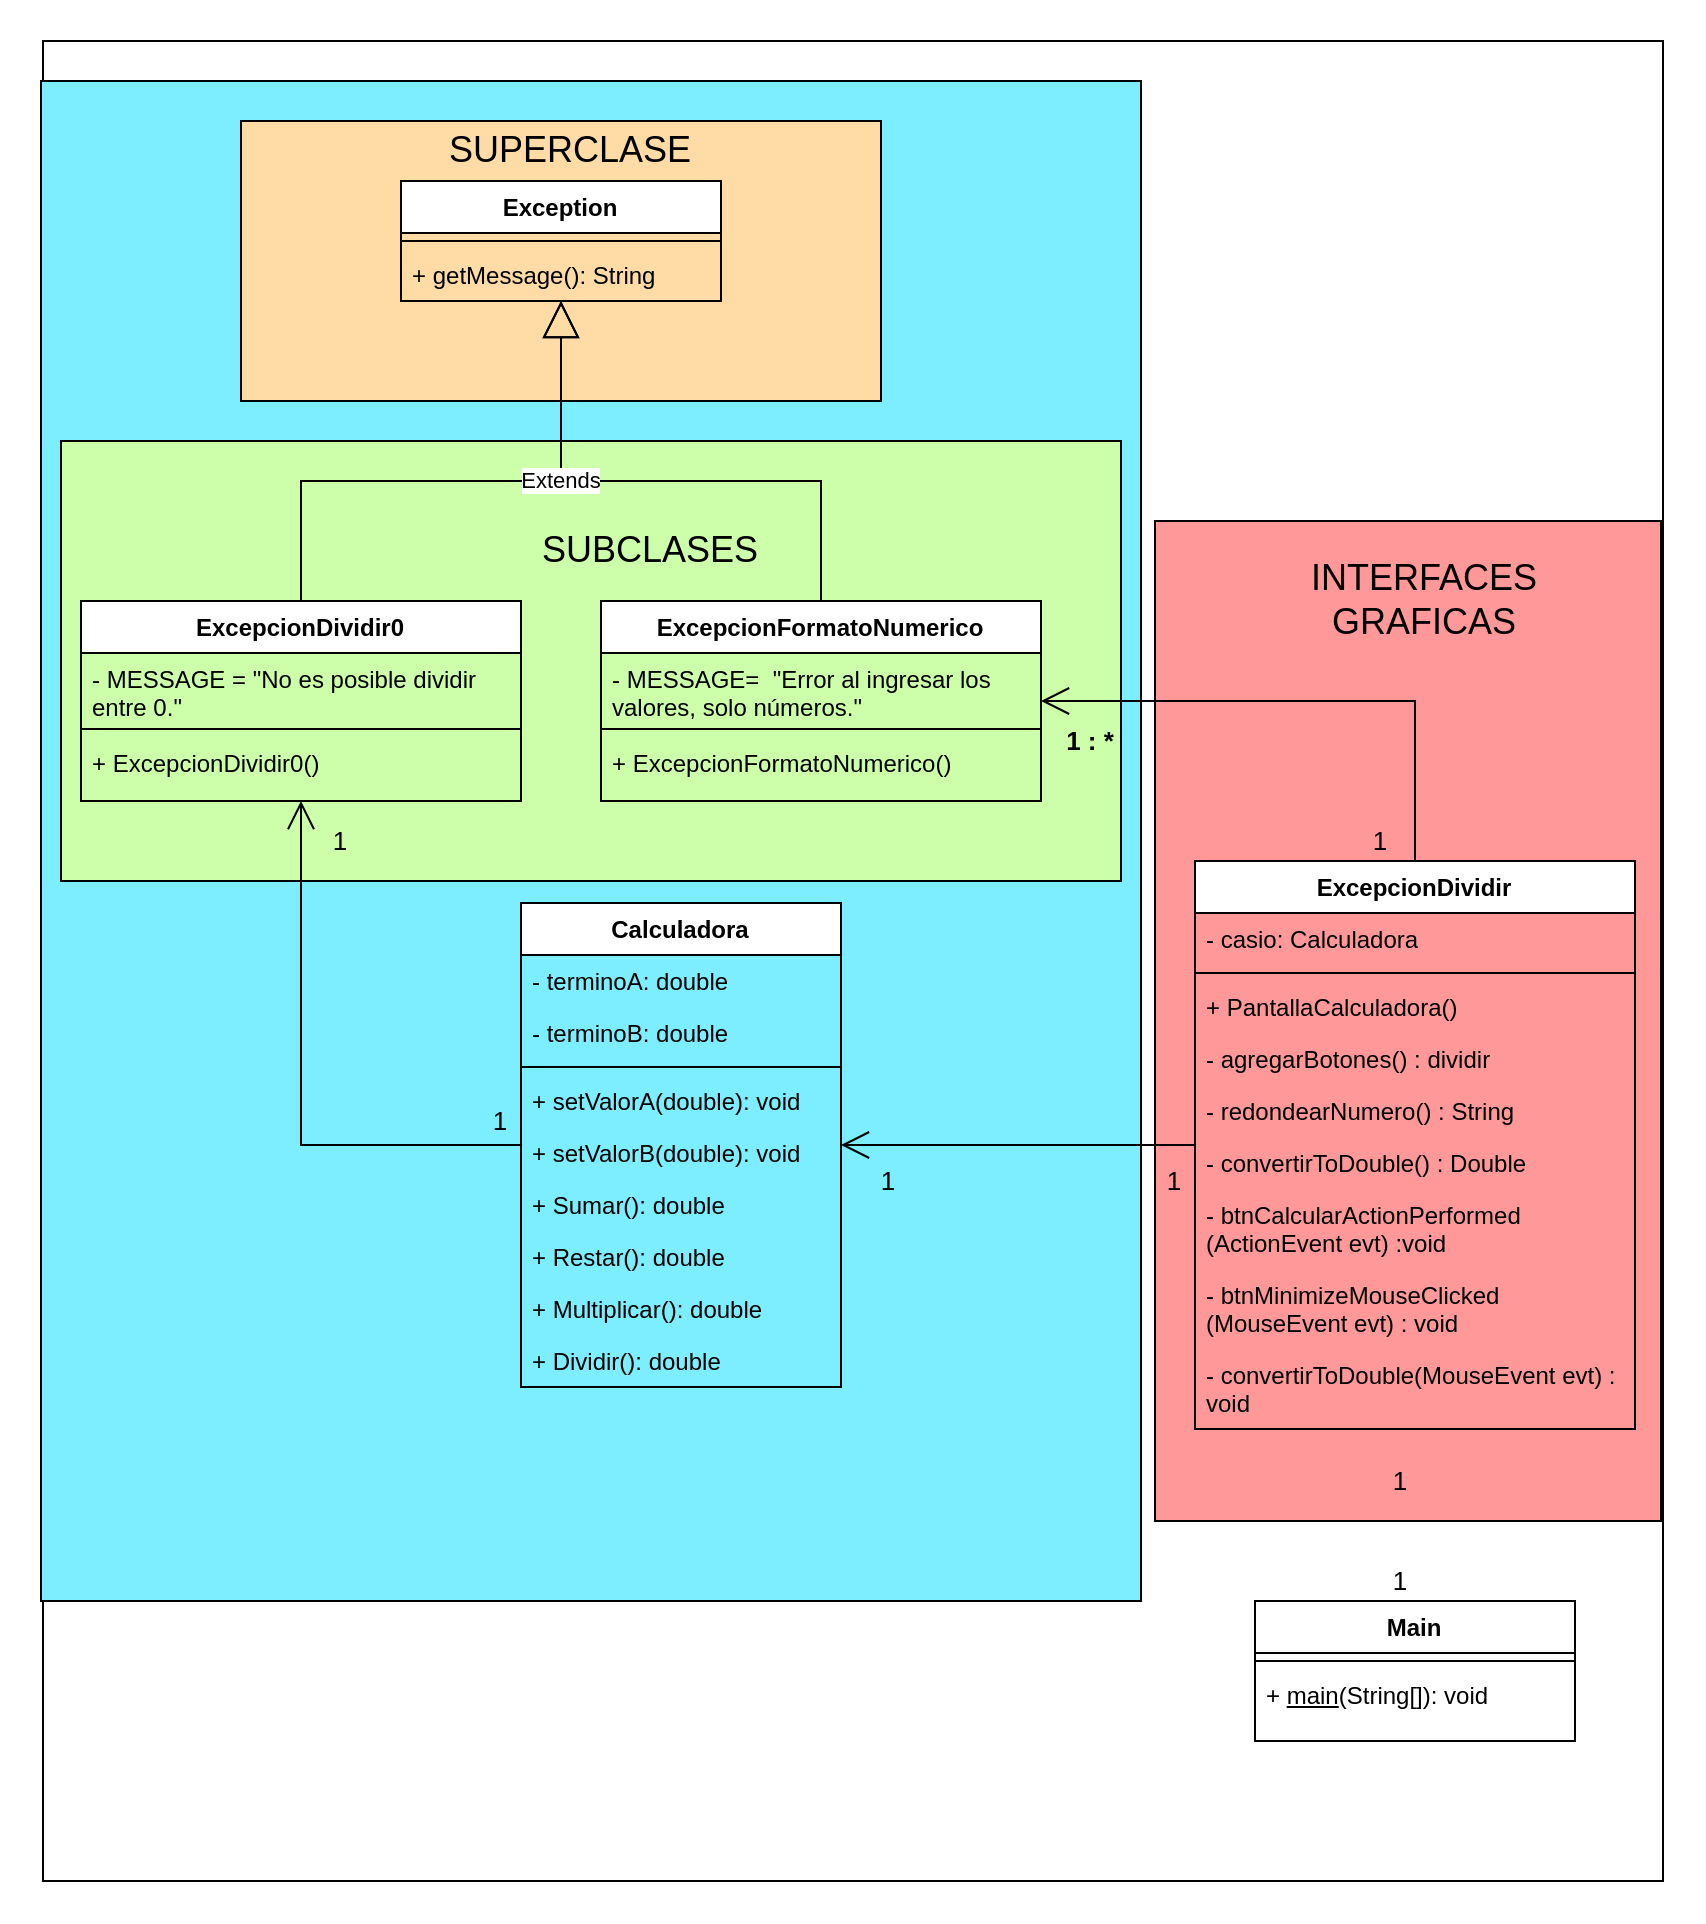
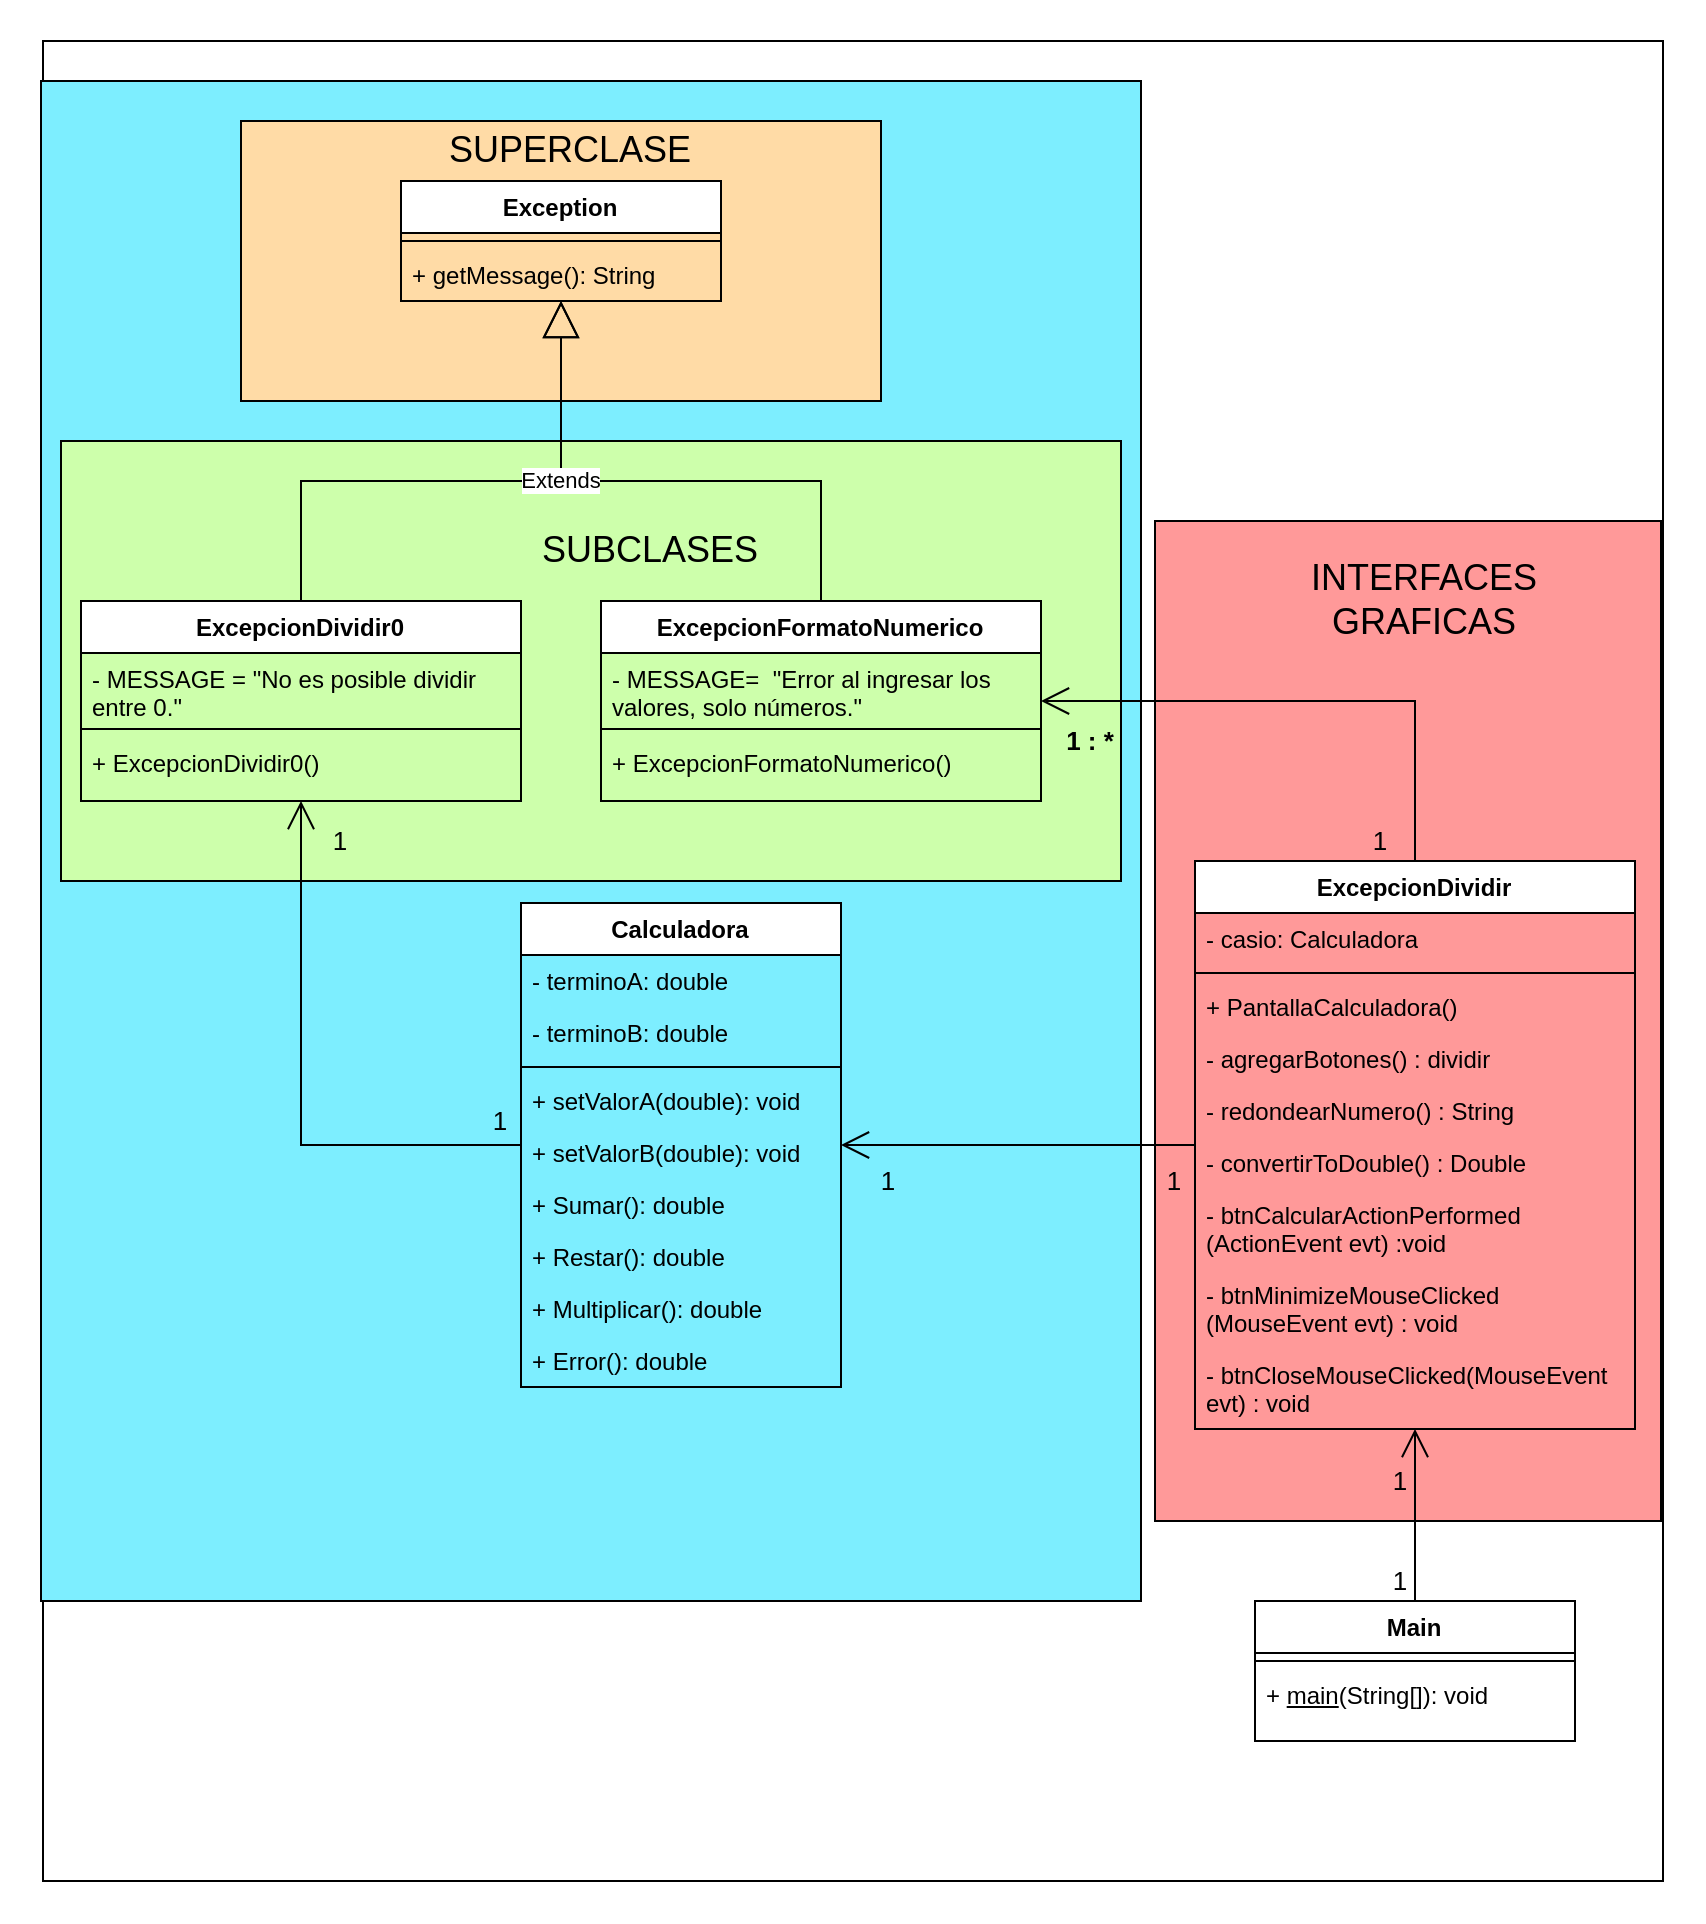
(639, 1363) -> (635, 1363)
(1417, 1392) -> (1417, 1392)
none -> (1415, 1518)
